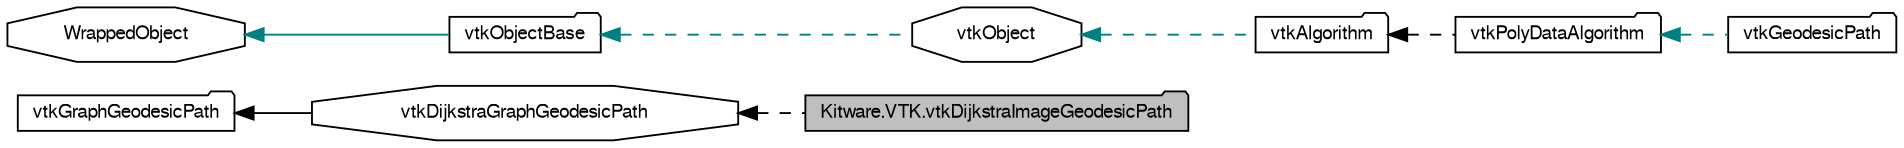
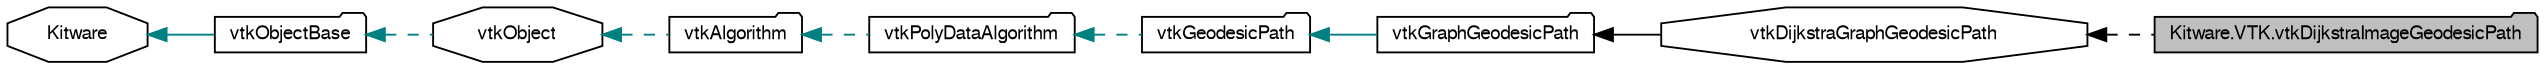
(126, 35) -> (78, 35)
none -> (1353, 35)
(1431, 35) -> (845, 35)
